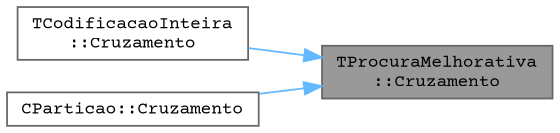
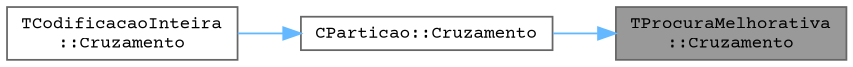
(276, 52) -> (260, 33)
